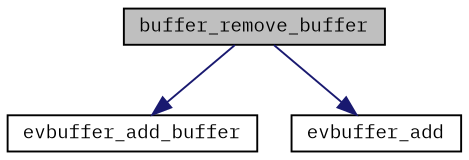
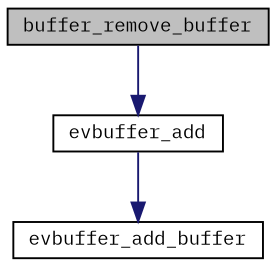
(201, 74) -> (138, 177)
